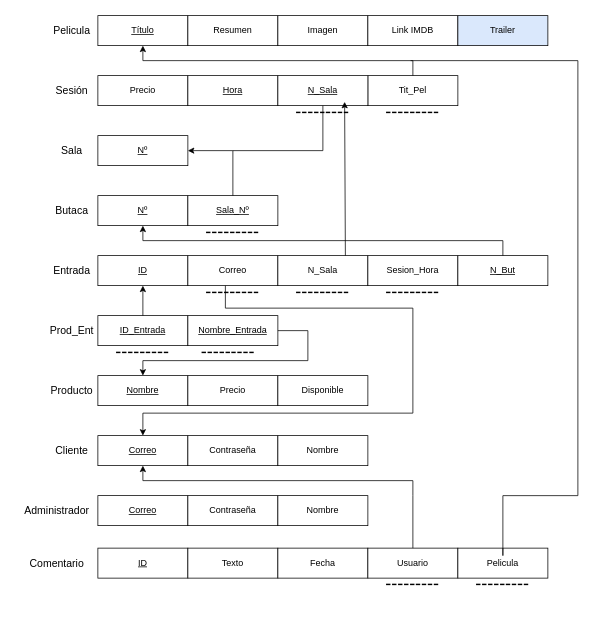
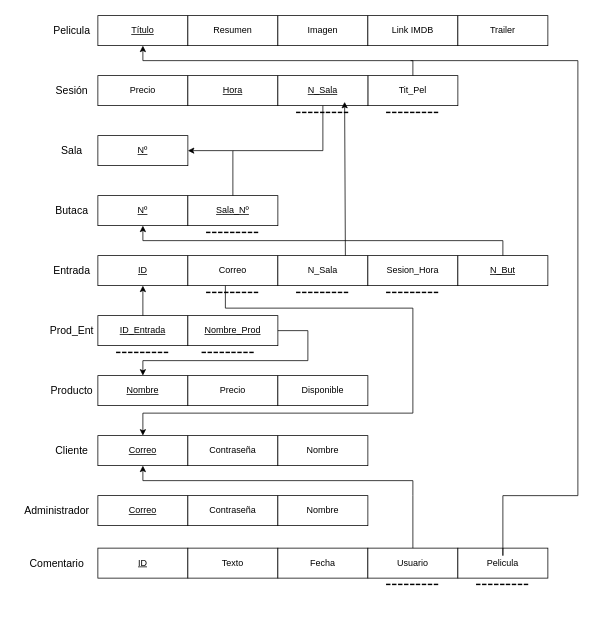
(503, 30) -> (503, 30)
(233, 330) -> (233, 330)
